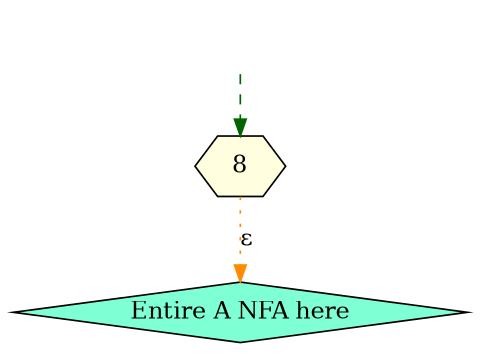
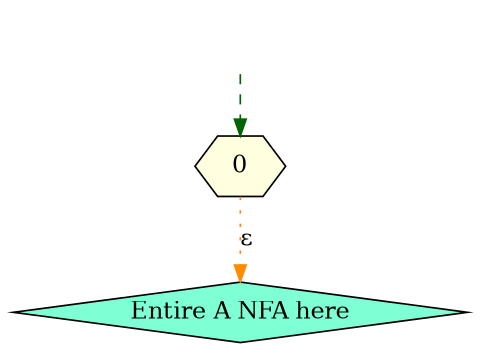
(240, 166) -> (240, 166)
